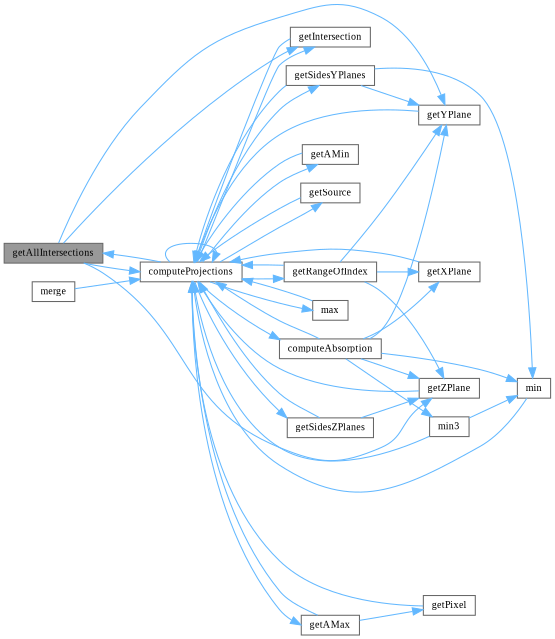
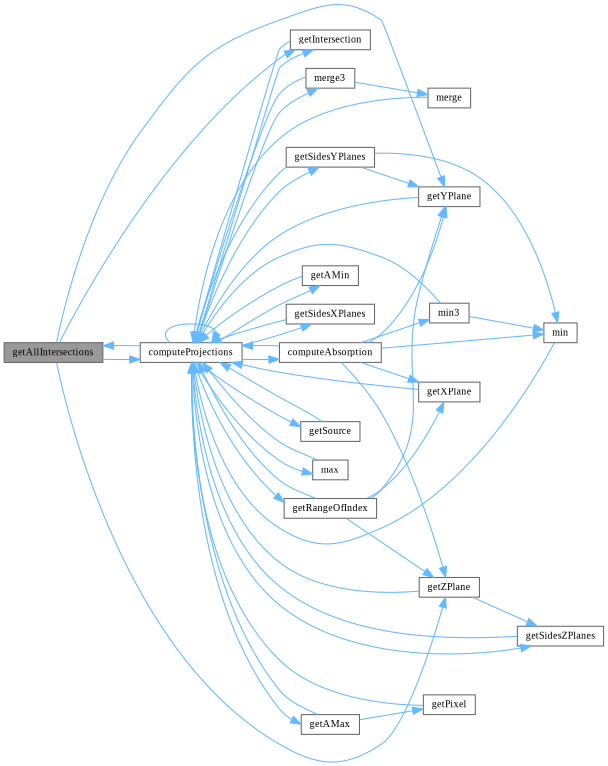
none -> (330, 78)
none -> (330, 314)
(385, 410) -> (500, 609)
